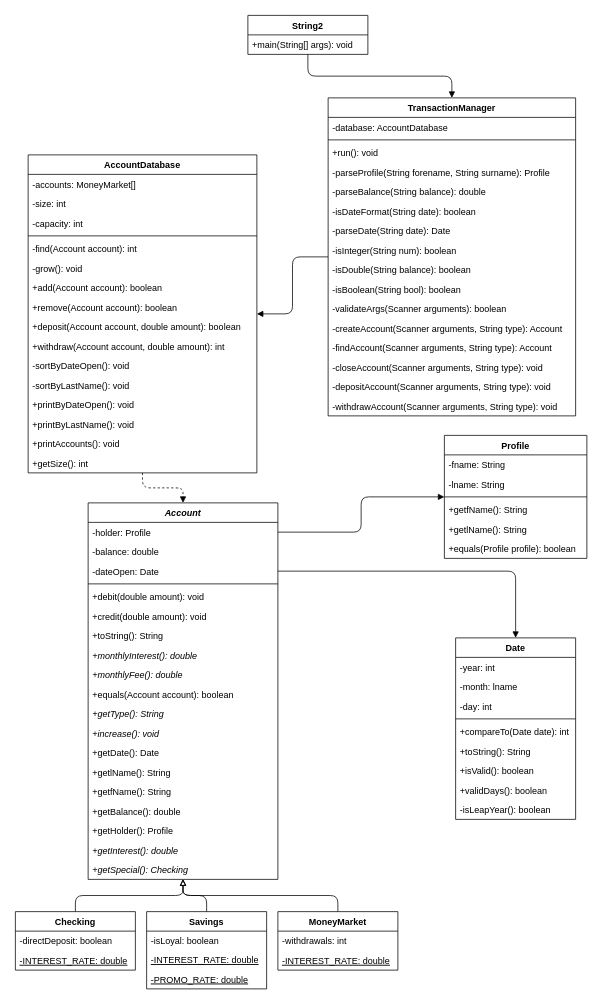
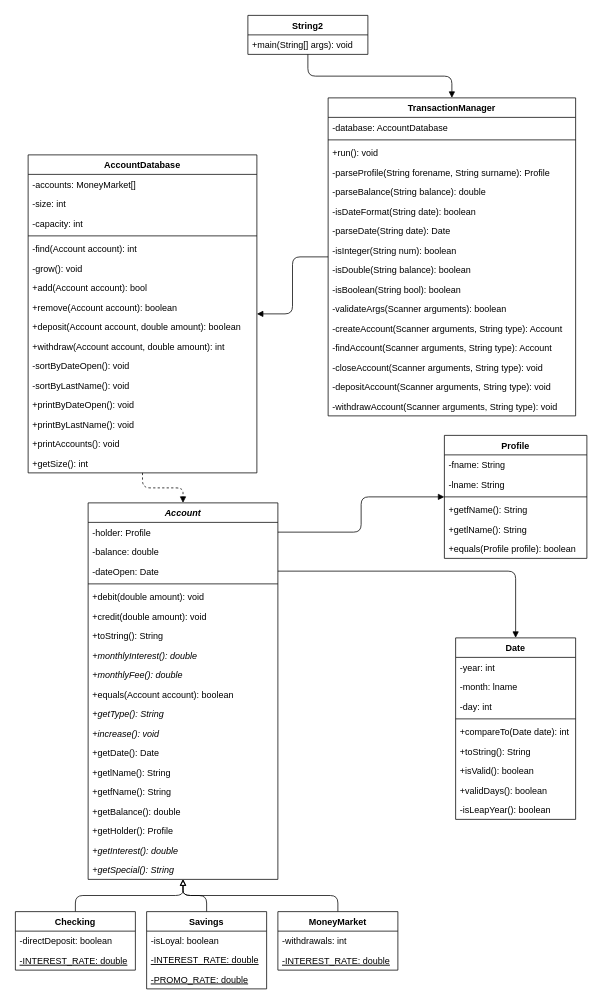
(103, 288) -> (96, 288)
(144, 870) -> (139, 870)
